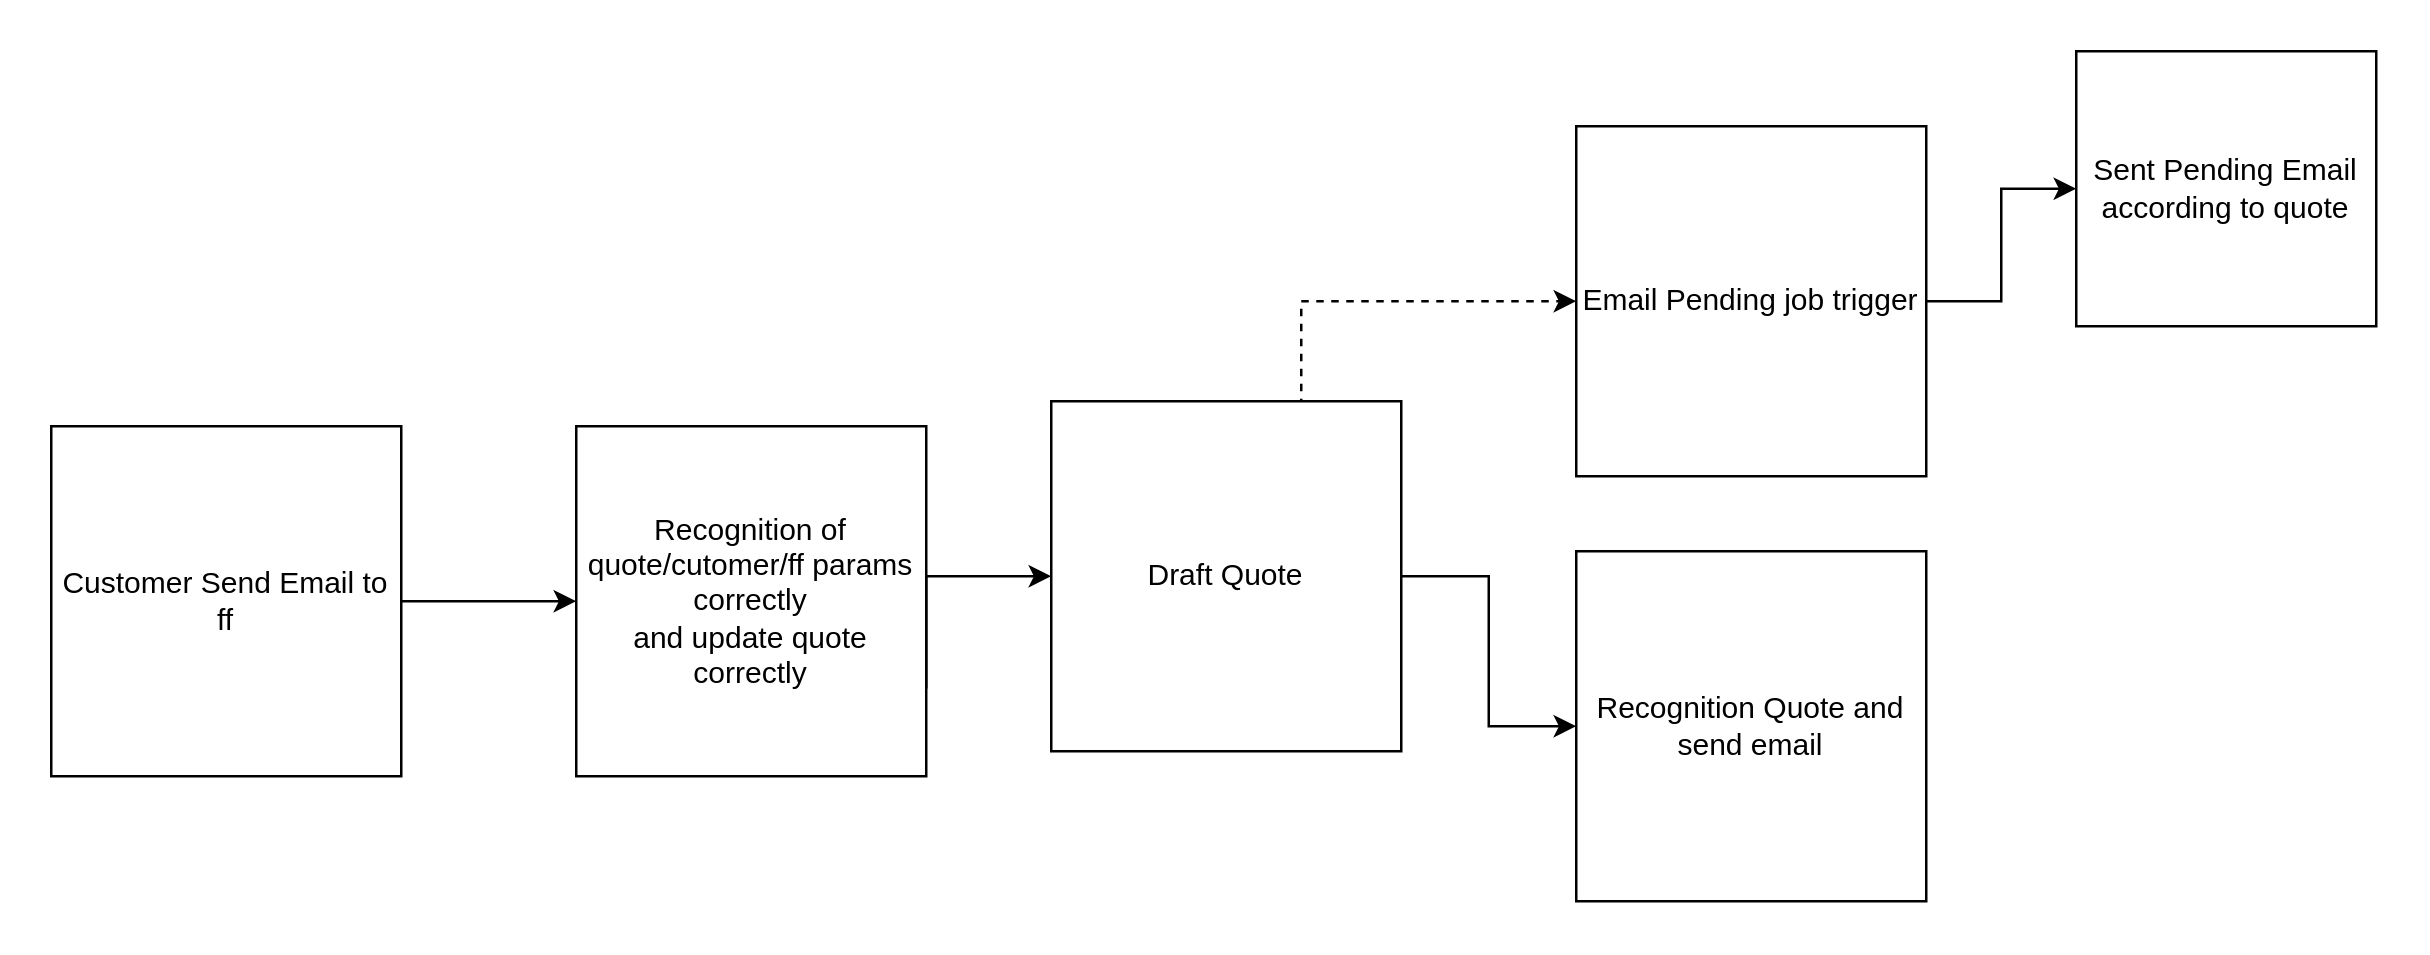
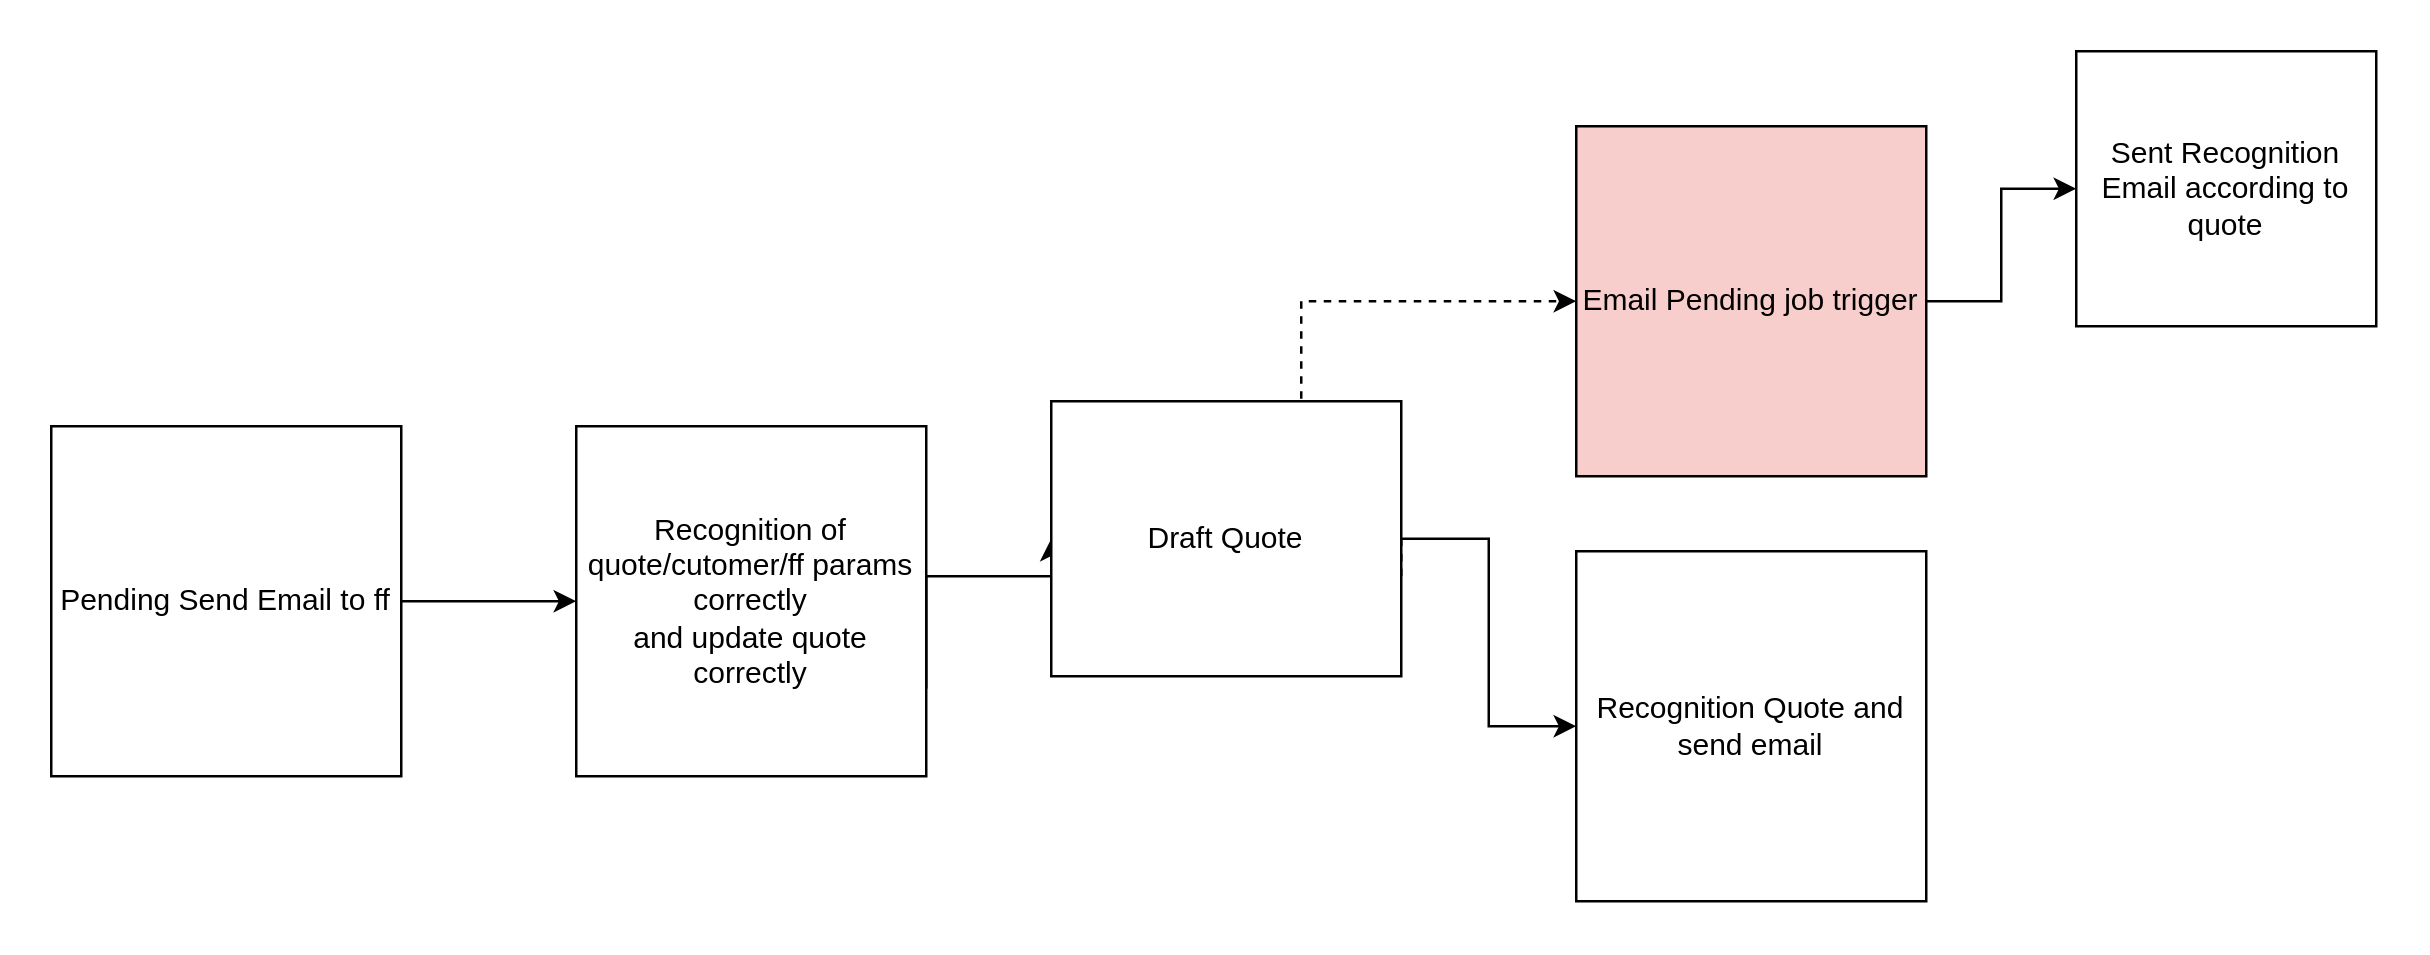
(2226, 189) -> (2226, 189)
(1751, 301) -> (1751, 301)
(1226, 576) -> (1226, 539)
(226, 601) -> (226, 601)
